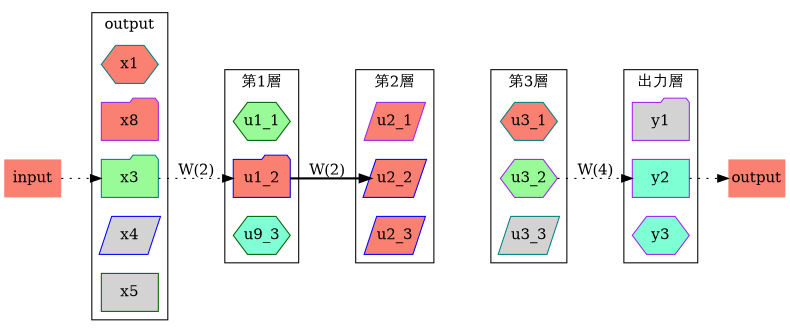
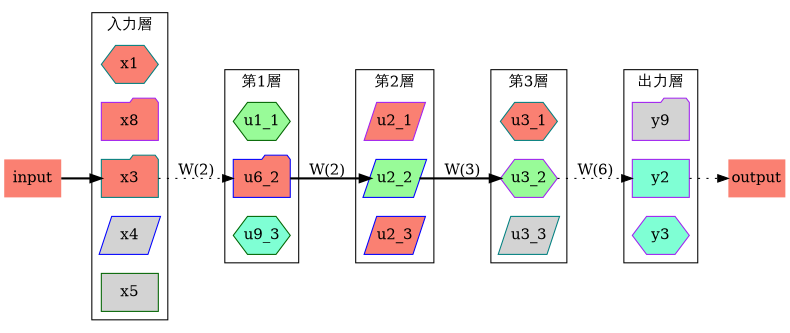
(130, 25) -> (130, 25)
(661, 121) -> (661, 121)
(595, 170) -> (595, 170)
(76, 178) -> (76, 178)
(130, 178) -> (130, 178)
(262, 178) -> (262, 178)
(395, 178) -> (395, 178)
none -> (455, 178)
